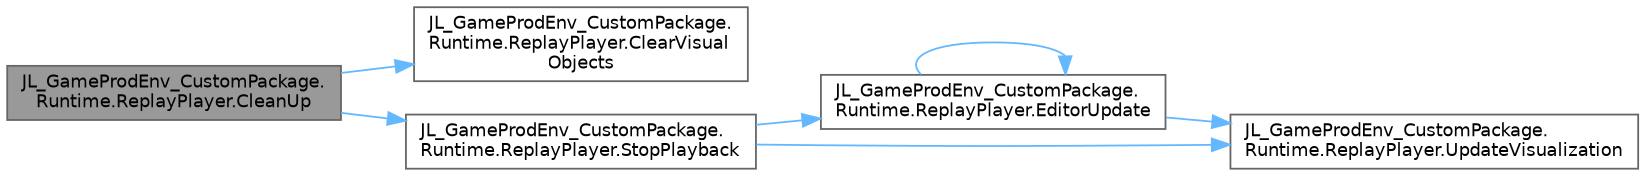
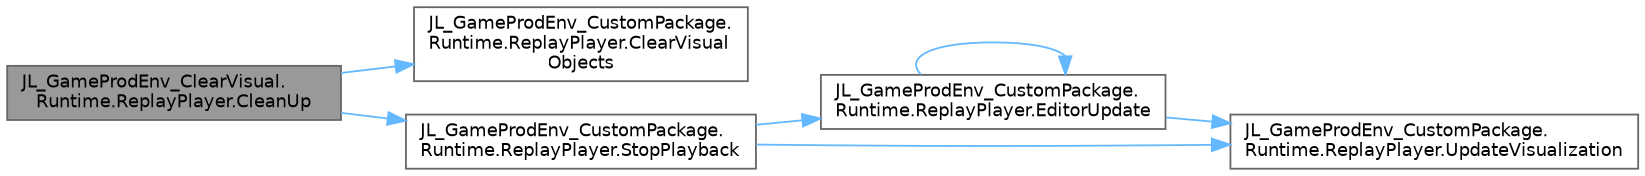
(174, 93) -> (174, 93)
